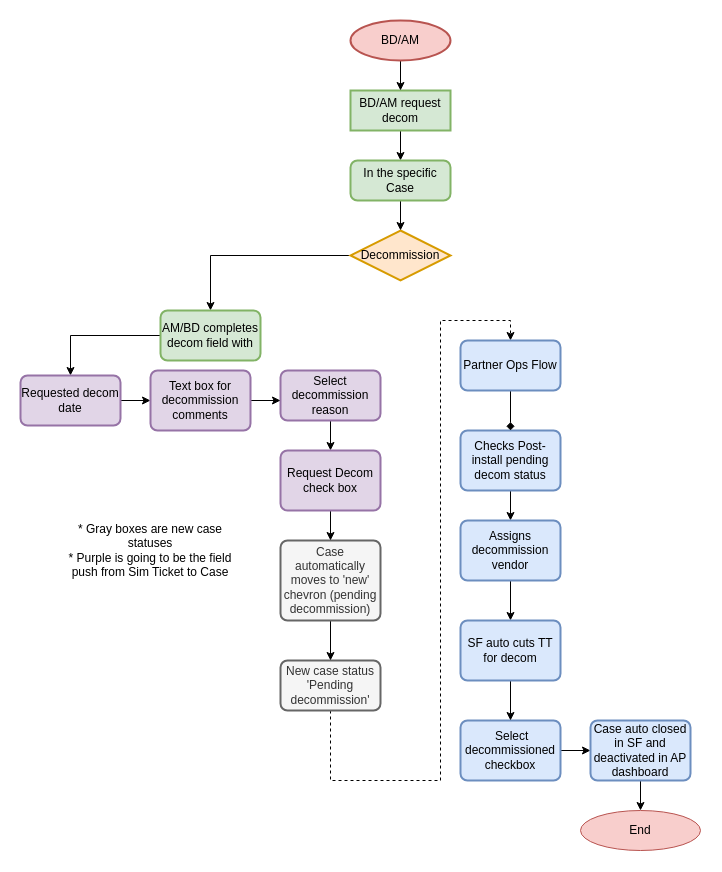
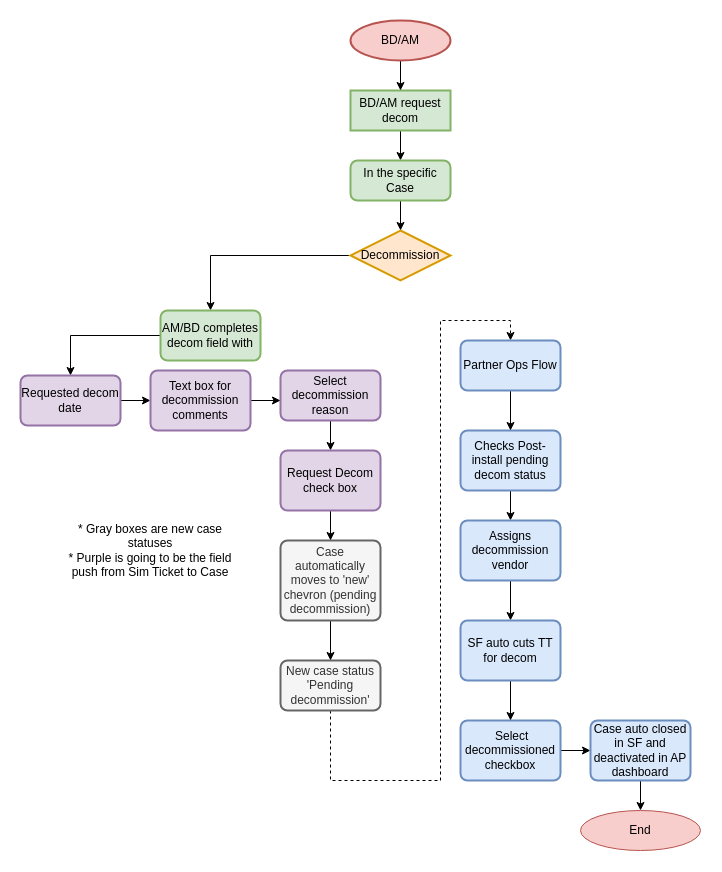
(511, 422) -> (511, 422)
